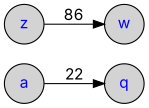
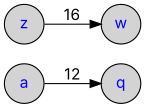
(74, 16) -> (73, 16)
(74, 75) -> (73, 75)
